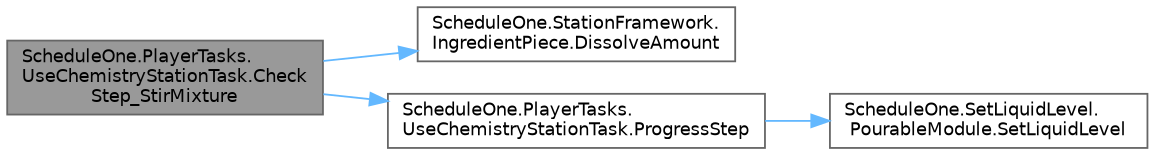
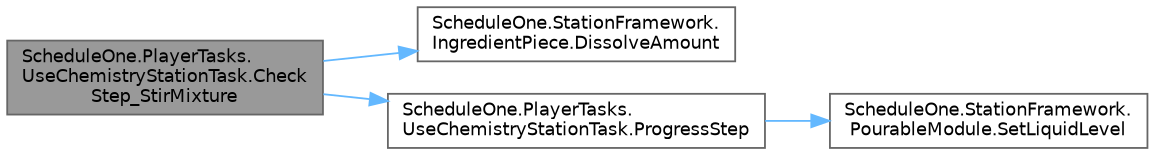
(989, 121) -> (989, 121)
